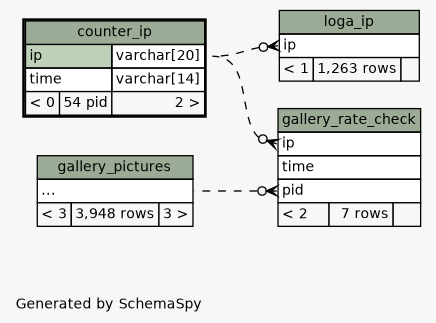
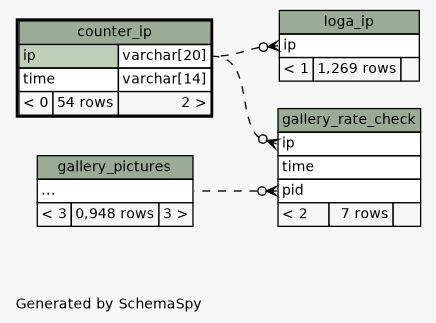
(357, 69) -> (357, 69)
(86, 103) -> (86, 103)
(115, 214) -> (115, 214)
